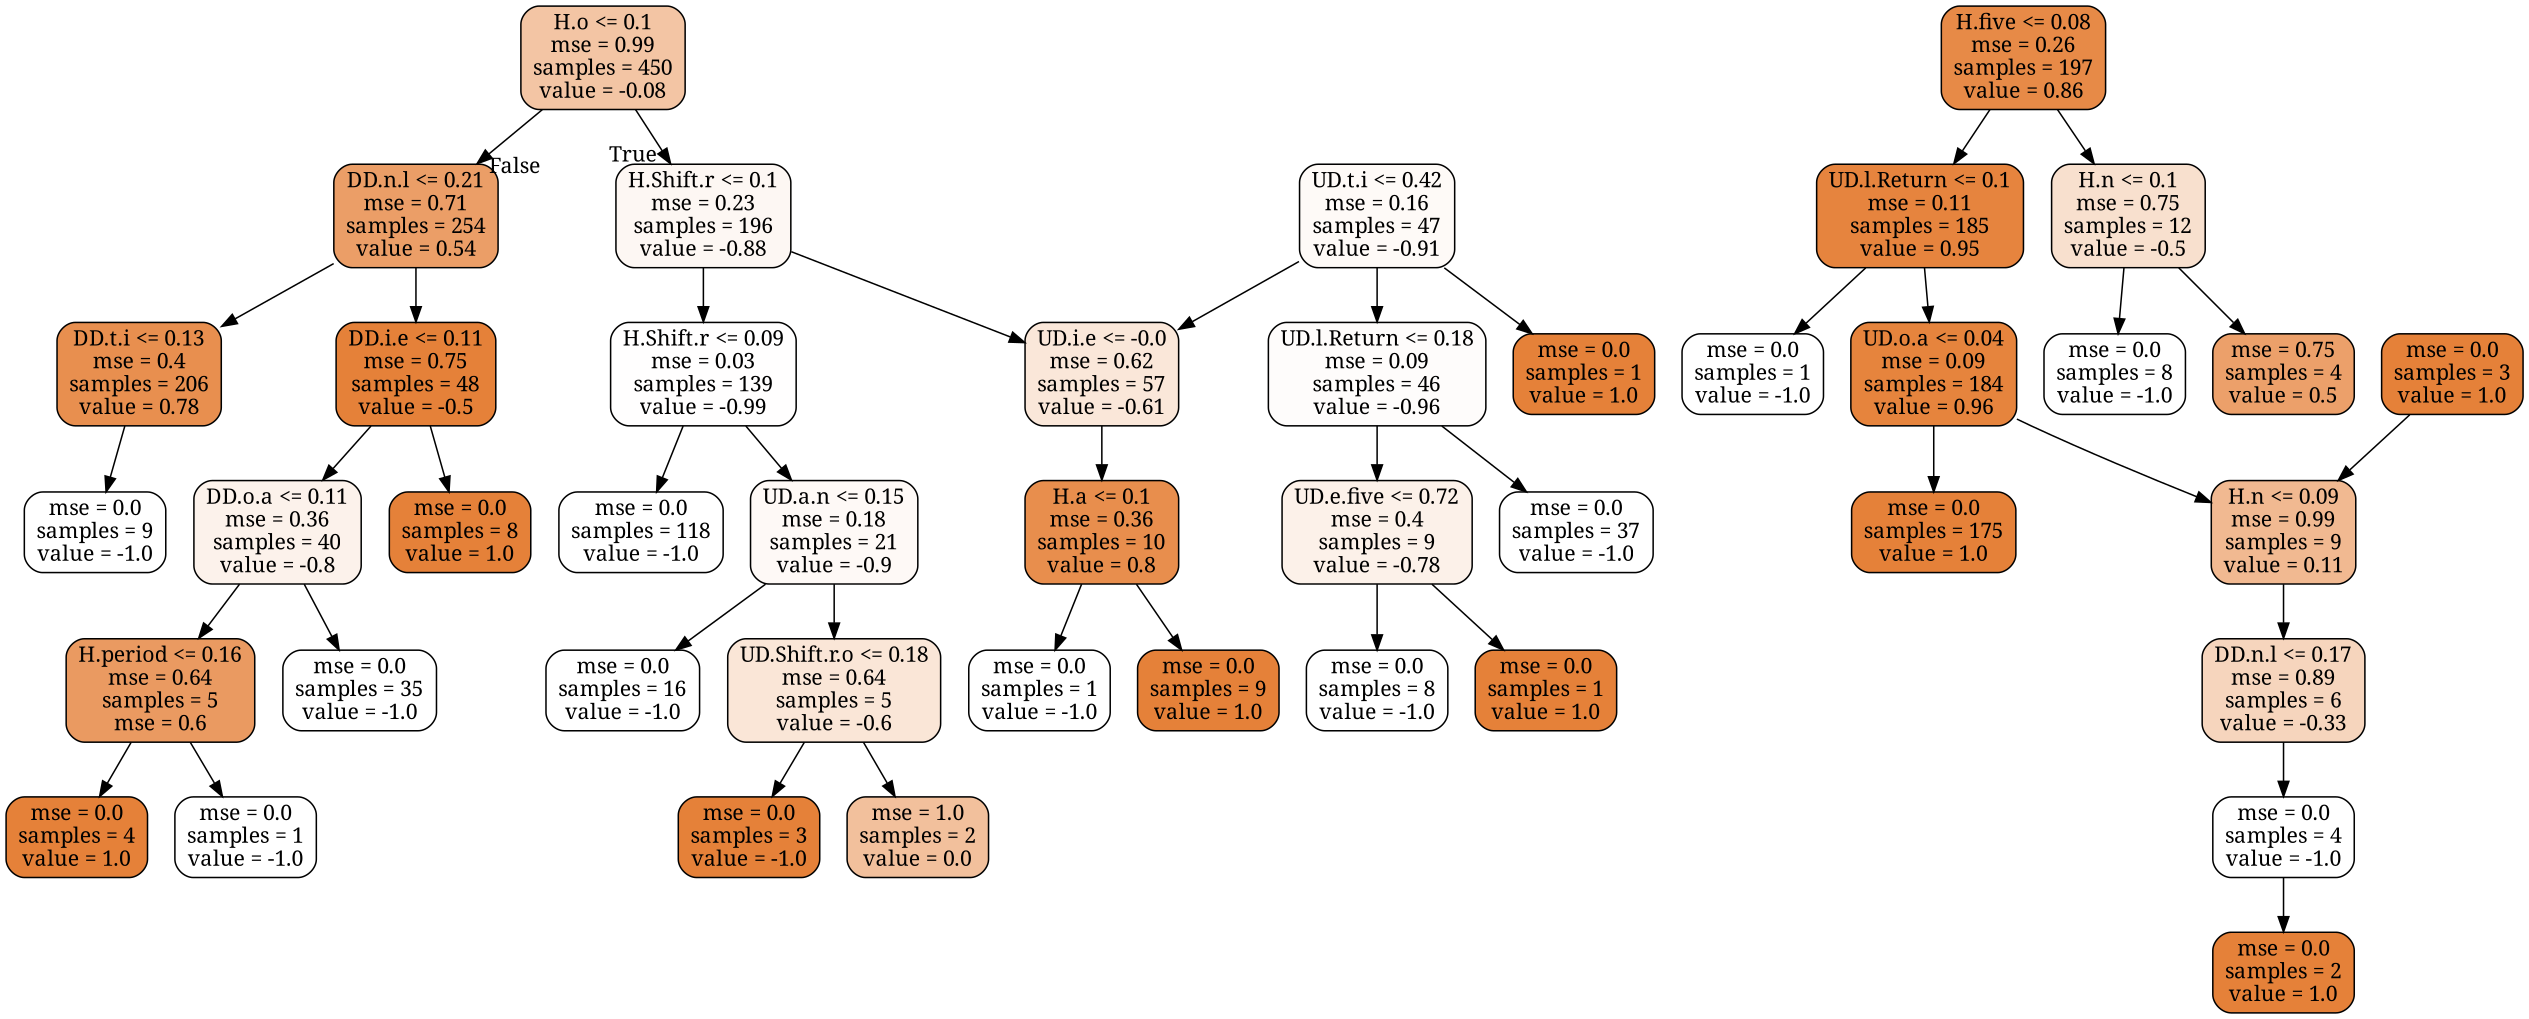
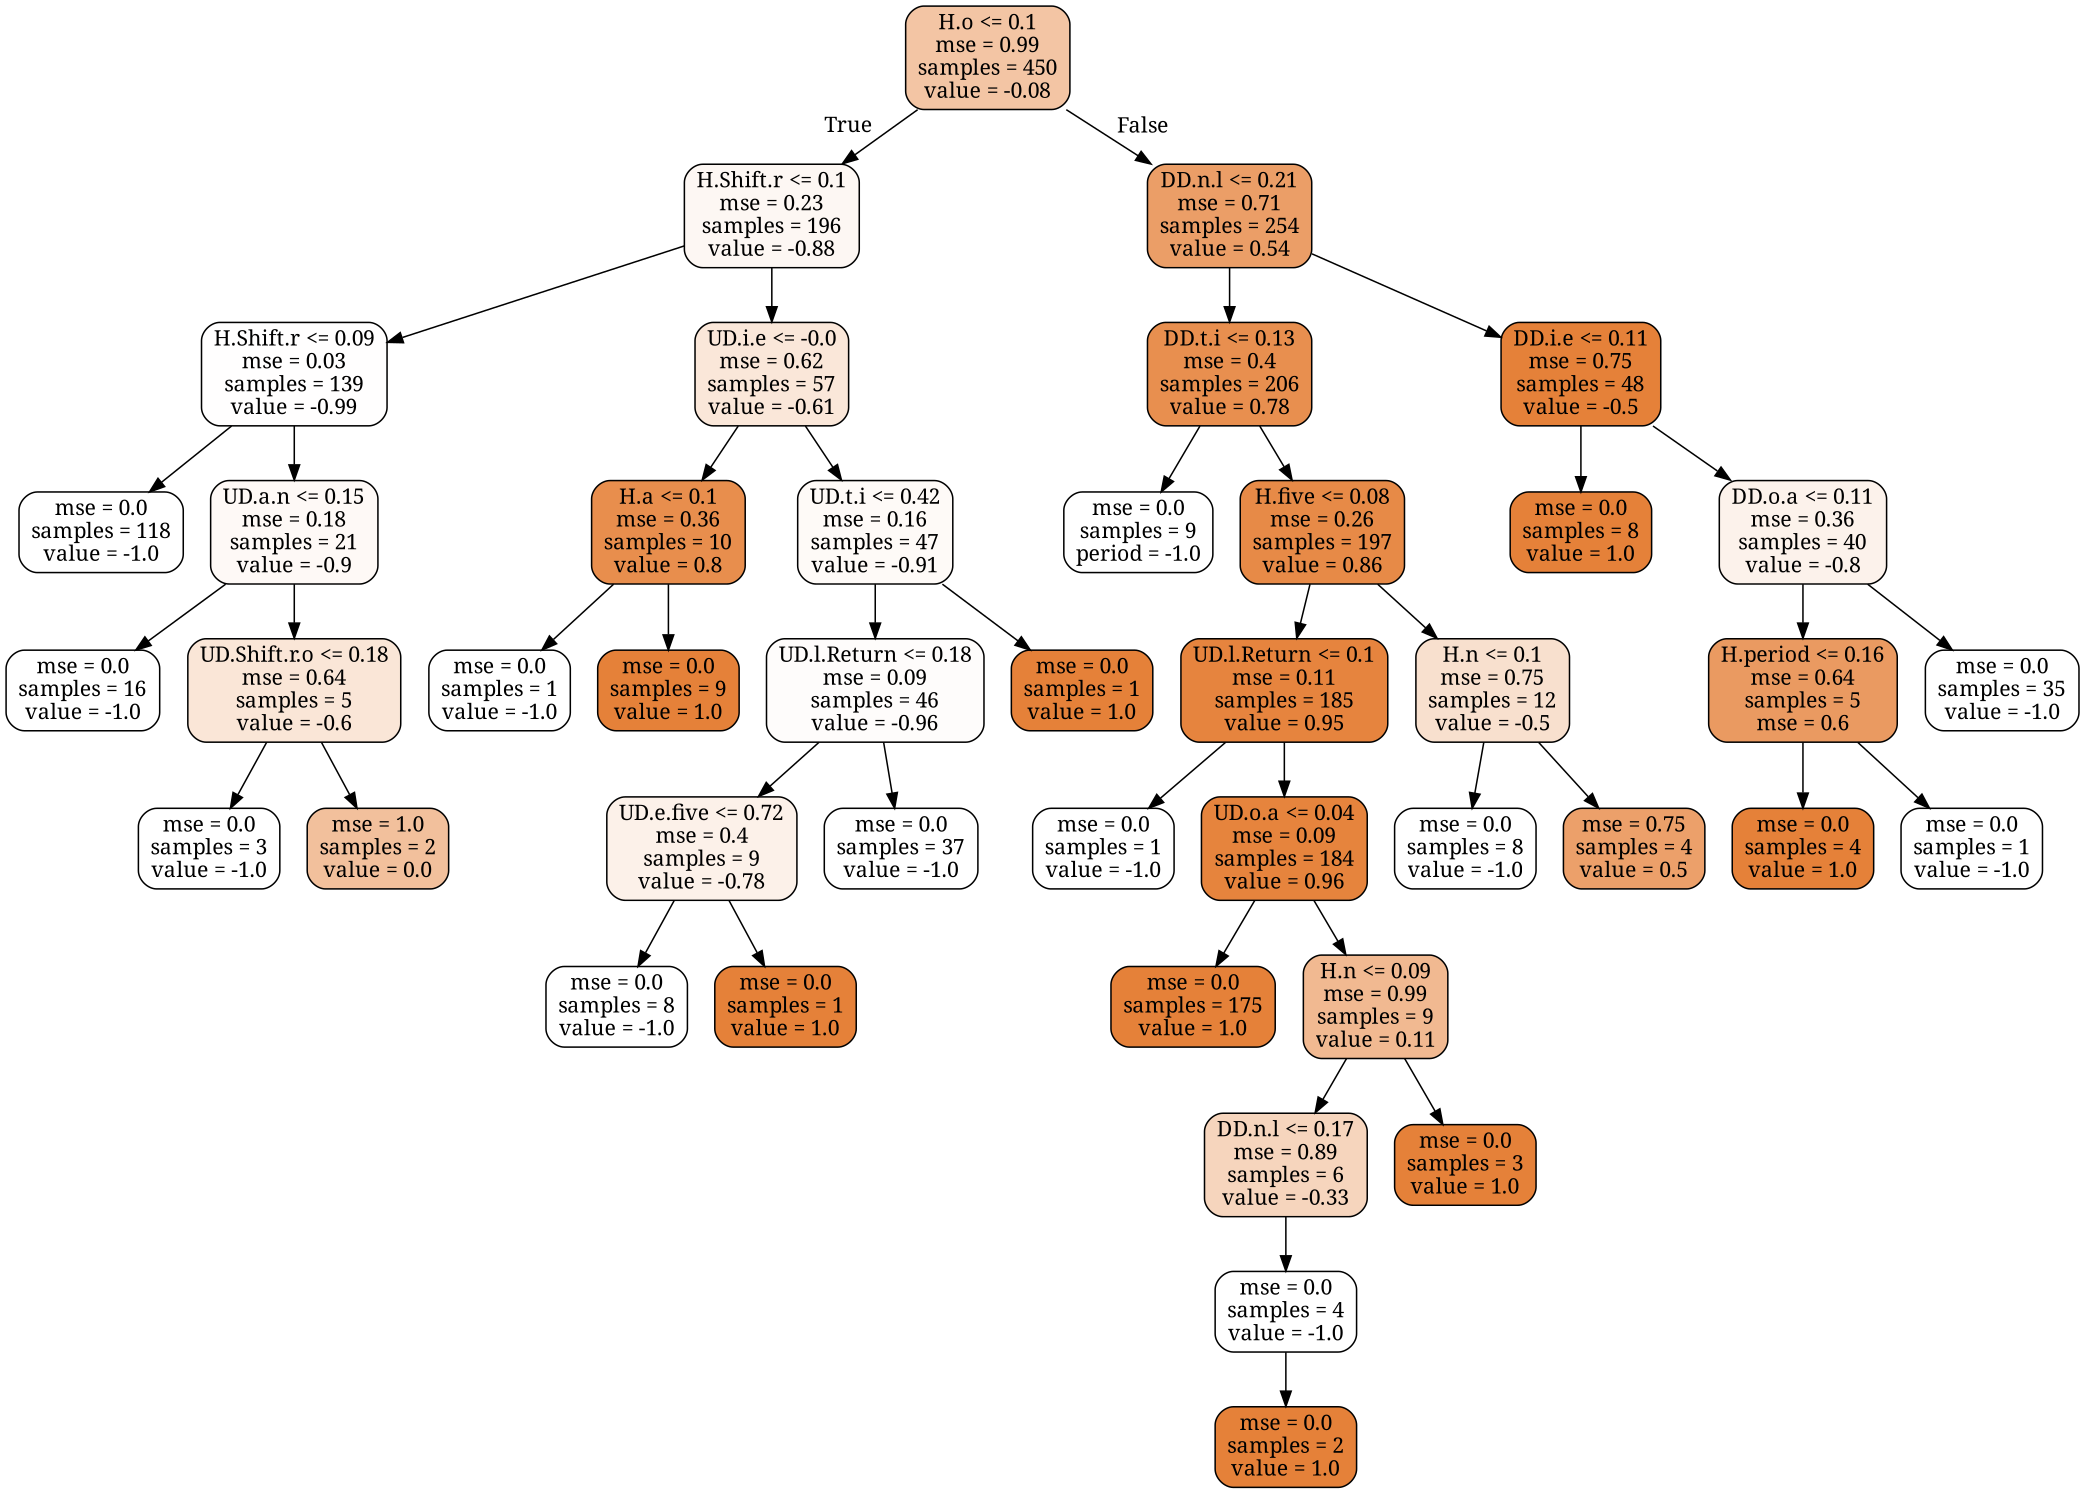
(1246, 292) -> (819, 447)
(2380, 442) -> (1420, 1085)
none -> (1272, 446)
(95, 532) -> (1138, 532)
(749, 837) -> (209, 849)
